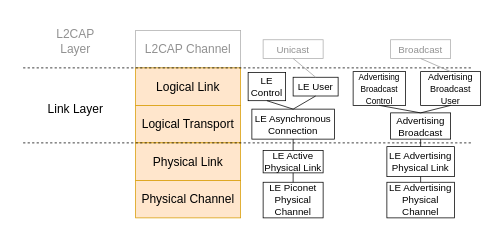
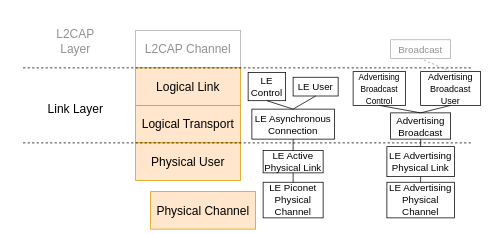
(293, 49) -> none
(429, 62) -> (429, 62)
(305, 69) -> none
(188, 162) -> (188, 162)
(188, 199) -> (203, 210)
